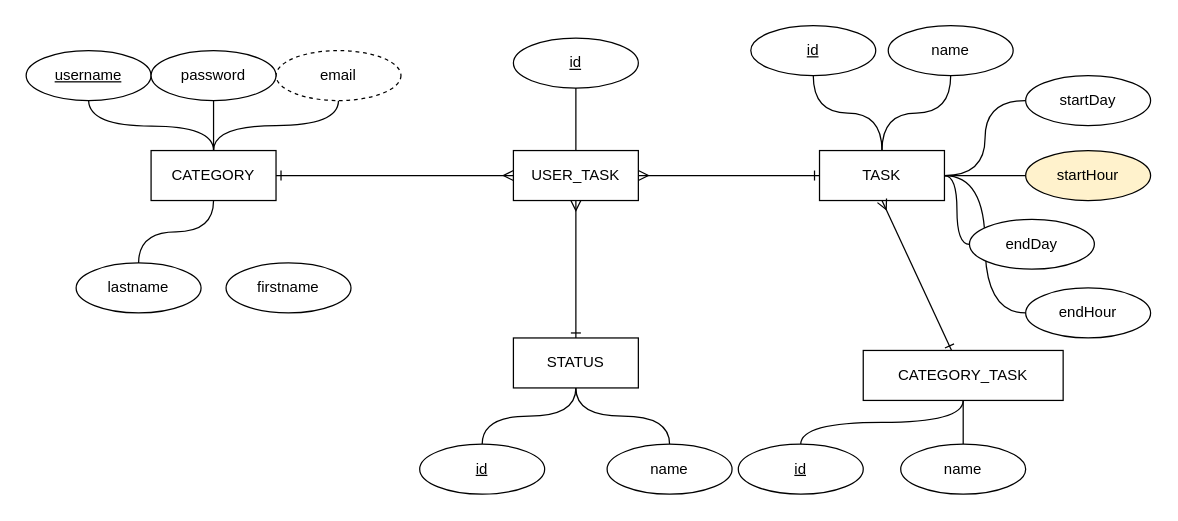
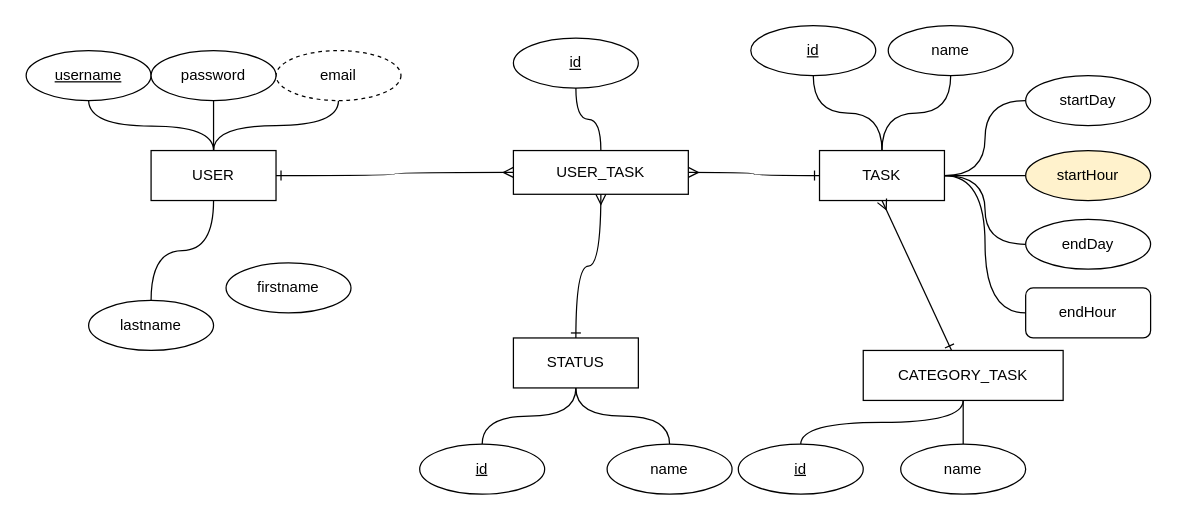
(213, 176) -> (213, 176)
(576, 176) -> (601, 173)
(1032, 244) -> (1088, 244)
(138, 288) -> (151, 326)
(1088, 313) -> (1088, 313)
